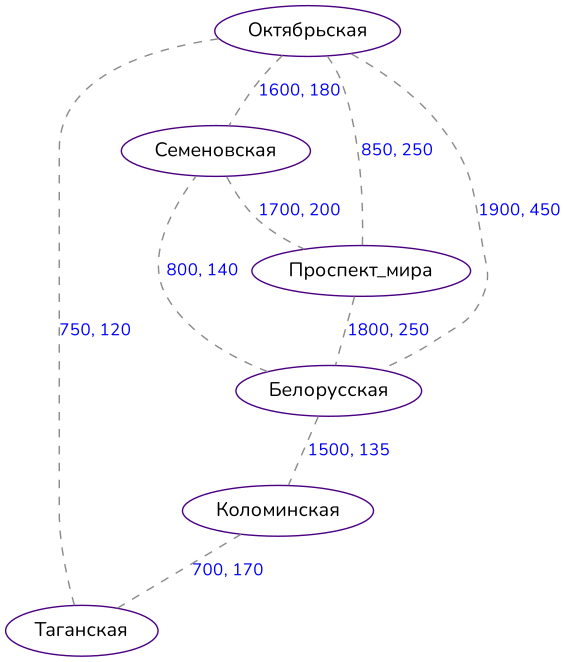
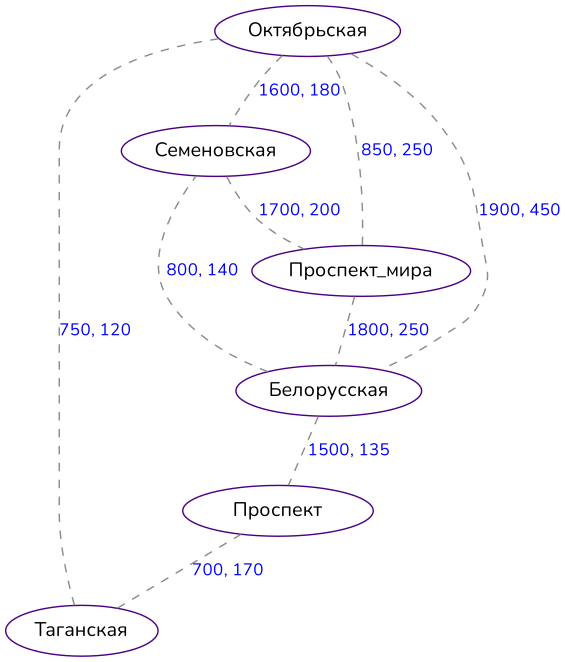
(278, 511) -> (278, 511)
